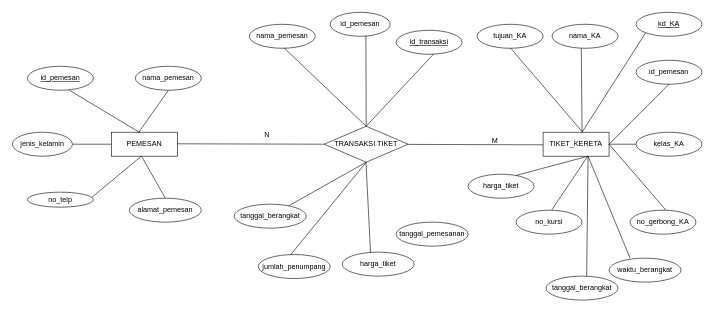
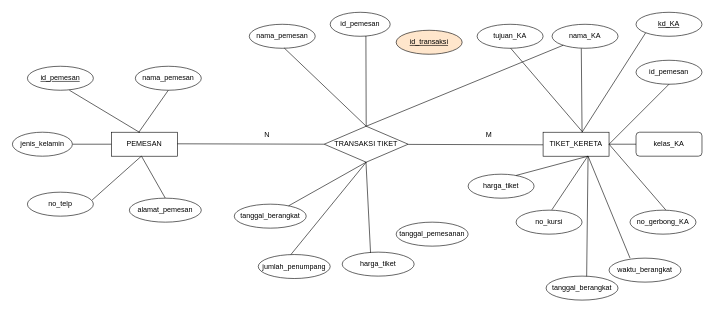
(429, 42) -> (429, 42)
(401, 89) -> (465, 86)
(495, 141) -> (489, 135)
(669, 144) -> (669, 144)
(60, 200) -> (60, 204)
